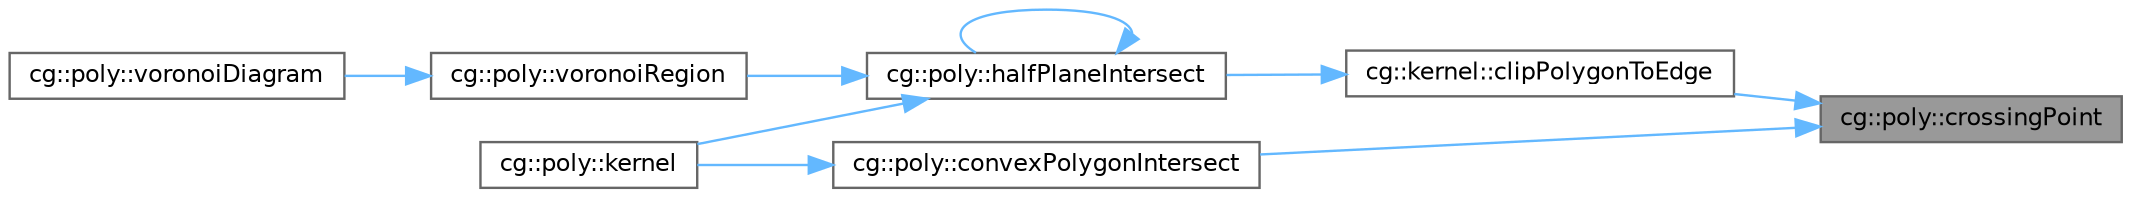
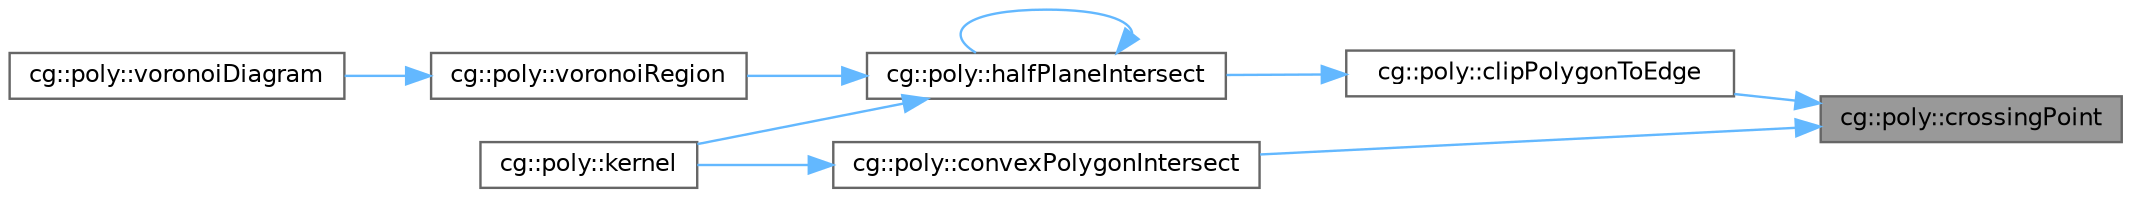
(1540, 73) -> (1540, 73)
